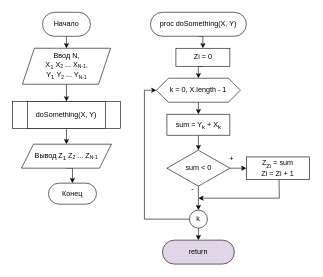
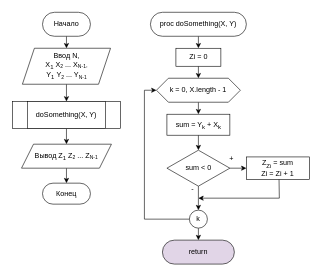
(203, 57) -> (198, 57)
(72, 194) -> (66, 194)
